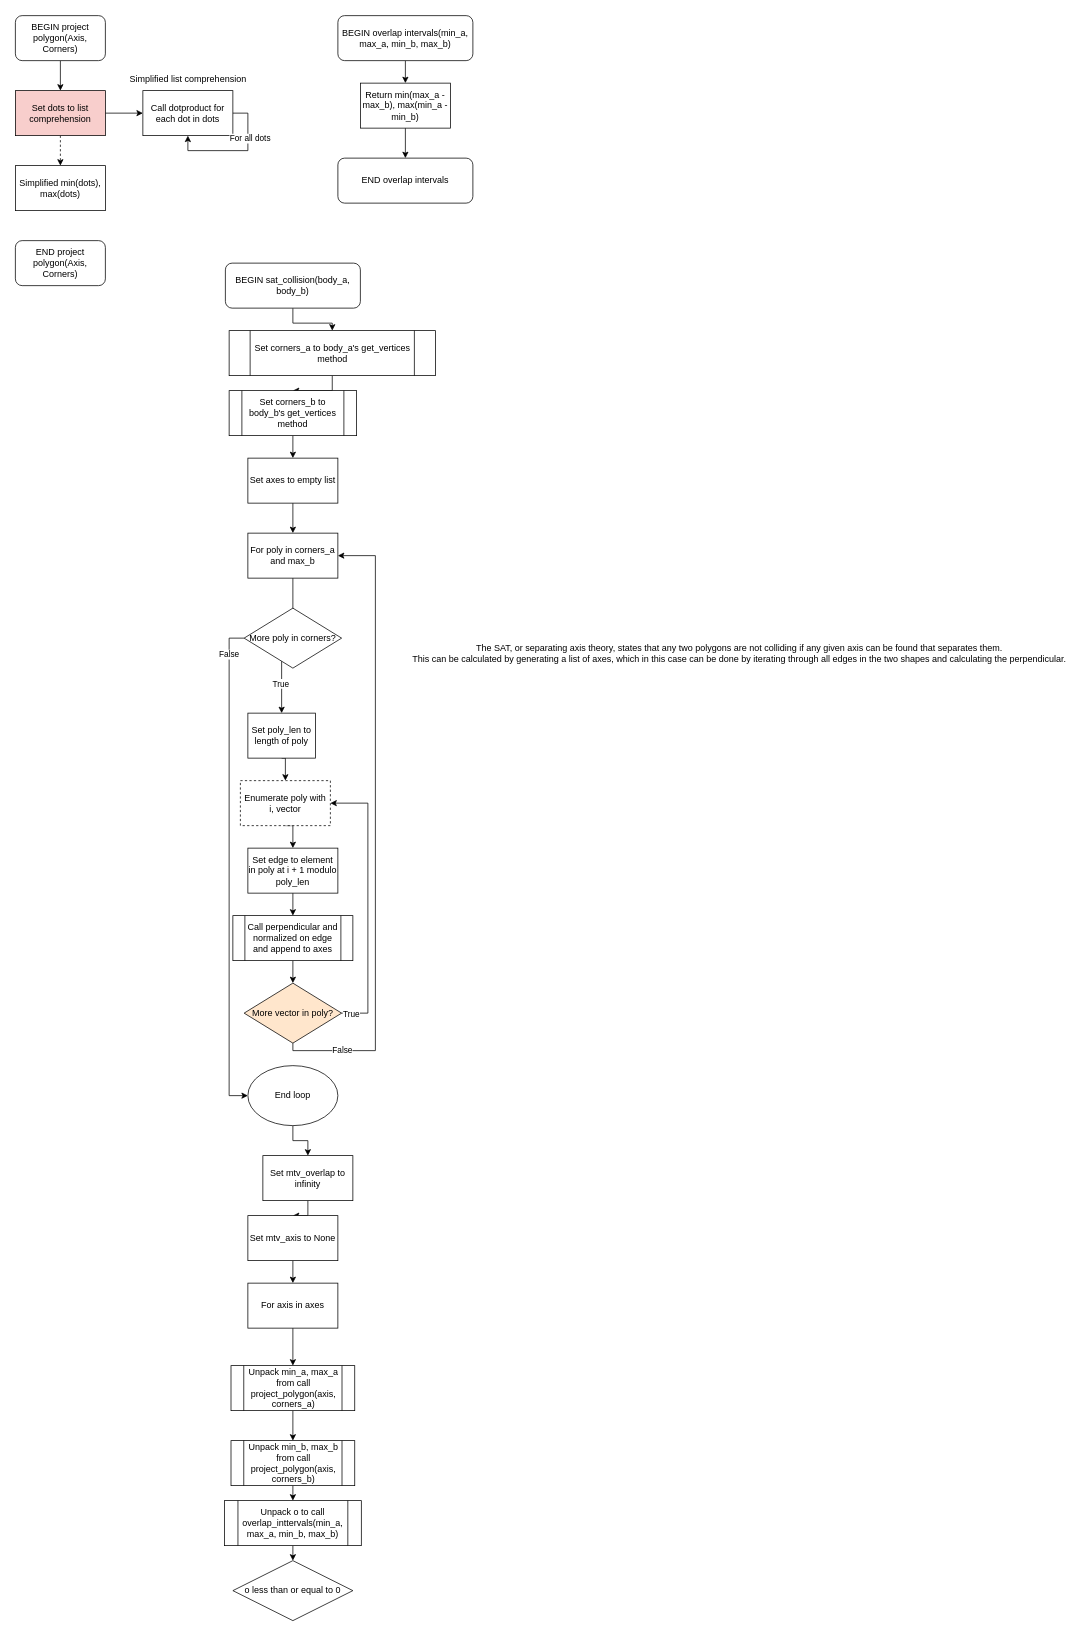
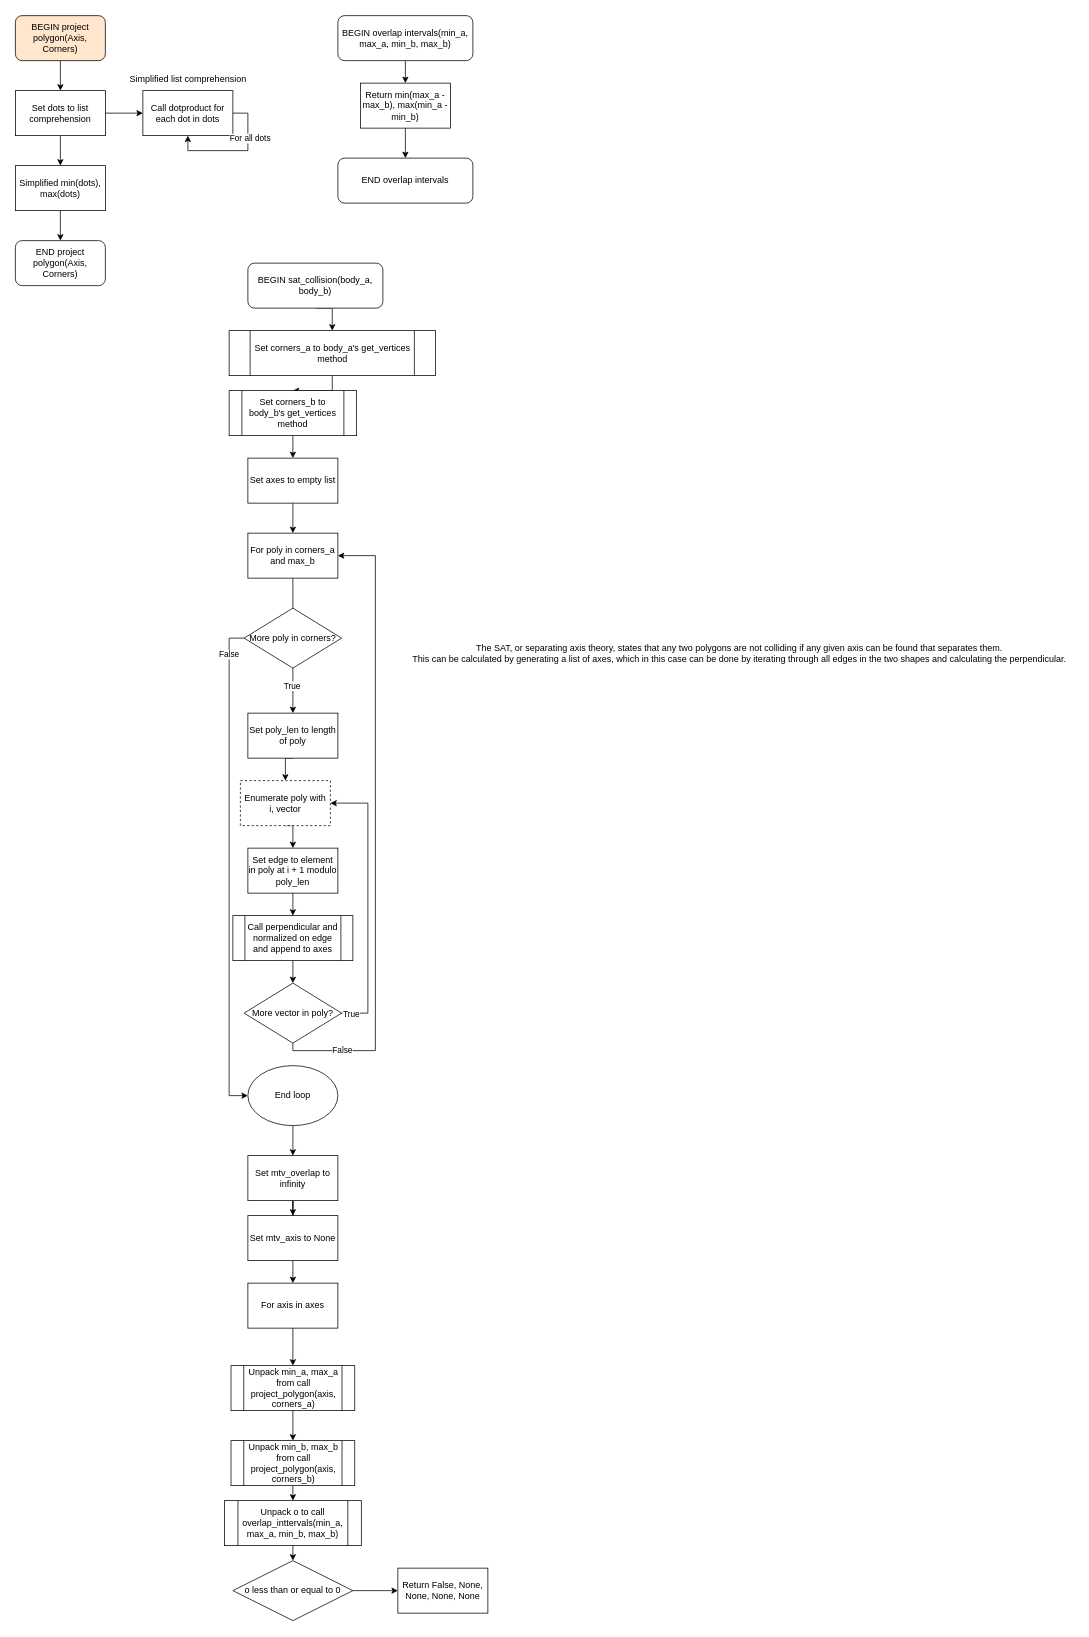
(60, 38) -> (60, 38)
(60, 113) -> (60, 113)
(60, 147) -> (60, 147)
none -> (60, 222)
(293, 285) -> (315, 285)
(282, 735) -> (293, 735)
(293, 1013) -> (293, 1013)
(308, 1178) -> (293, 1178)
none -> (373, 1590)
none -> (443, 1590)
